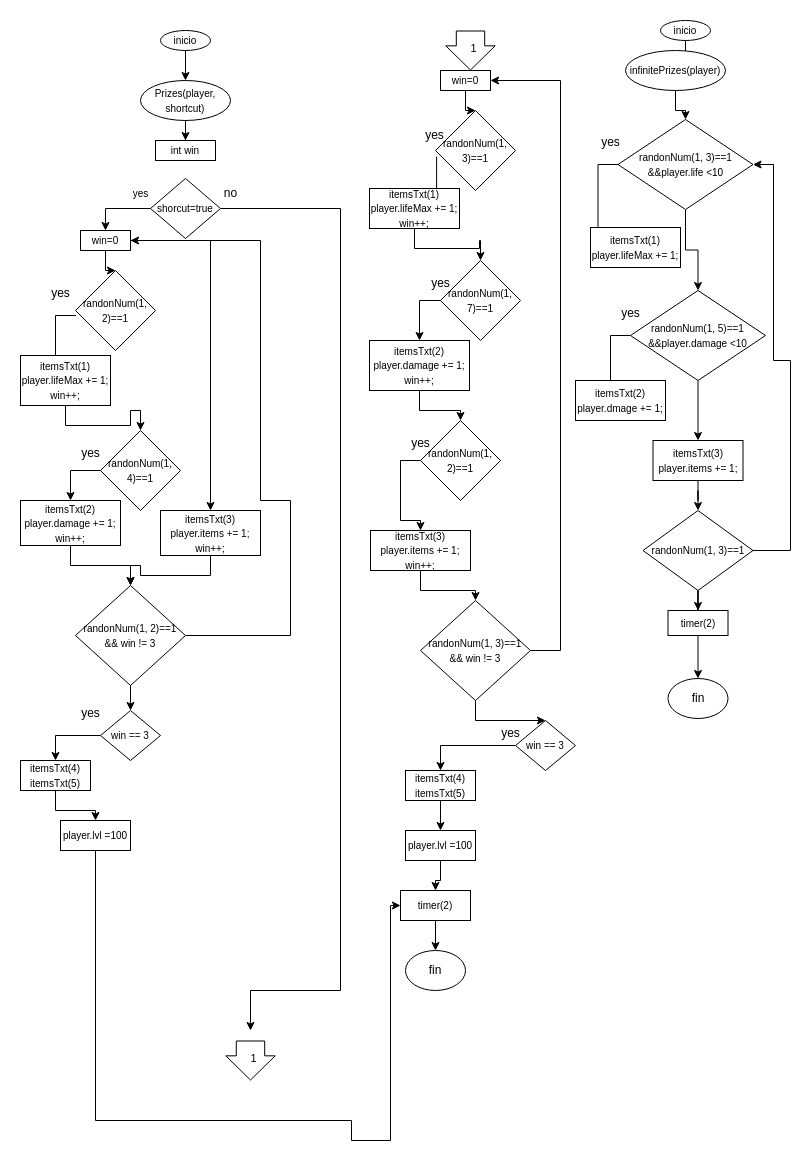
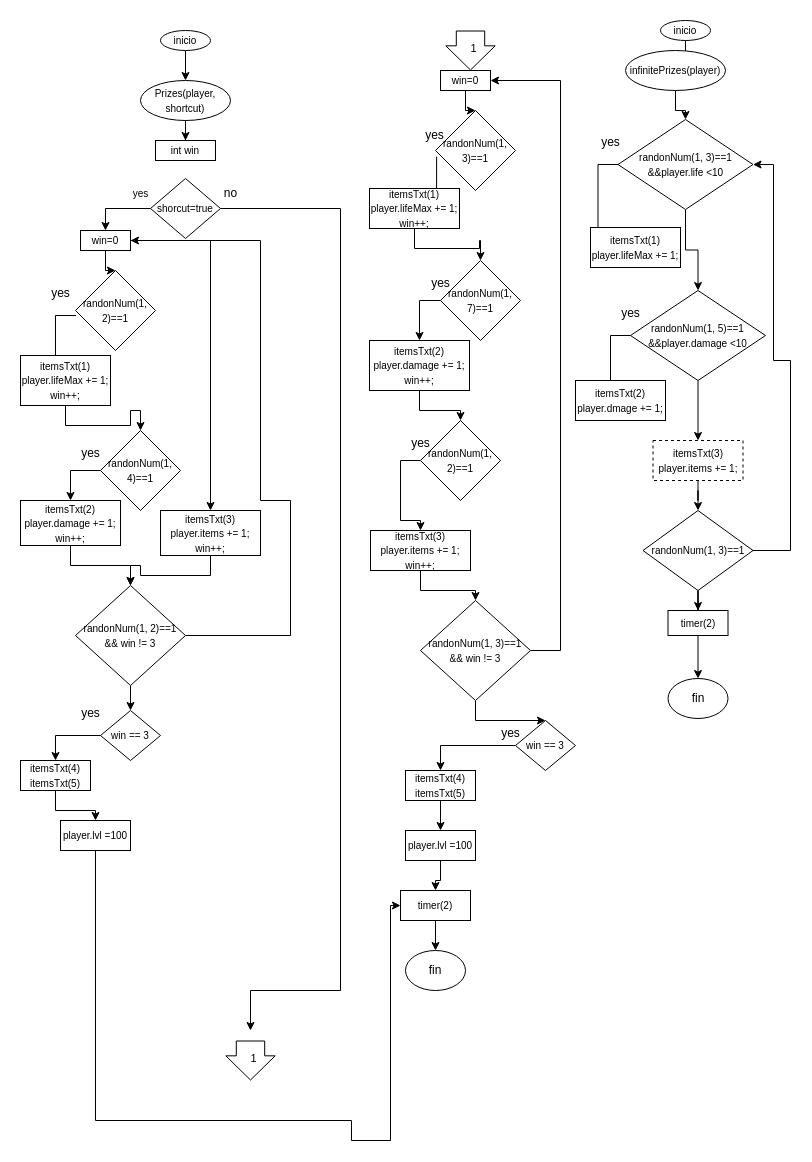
(698, 461) -> (698, 461)
